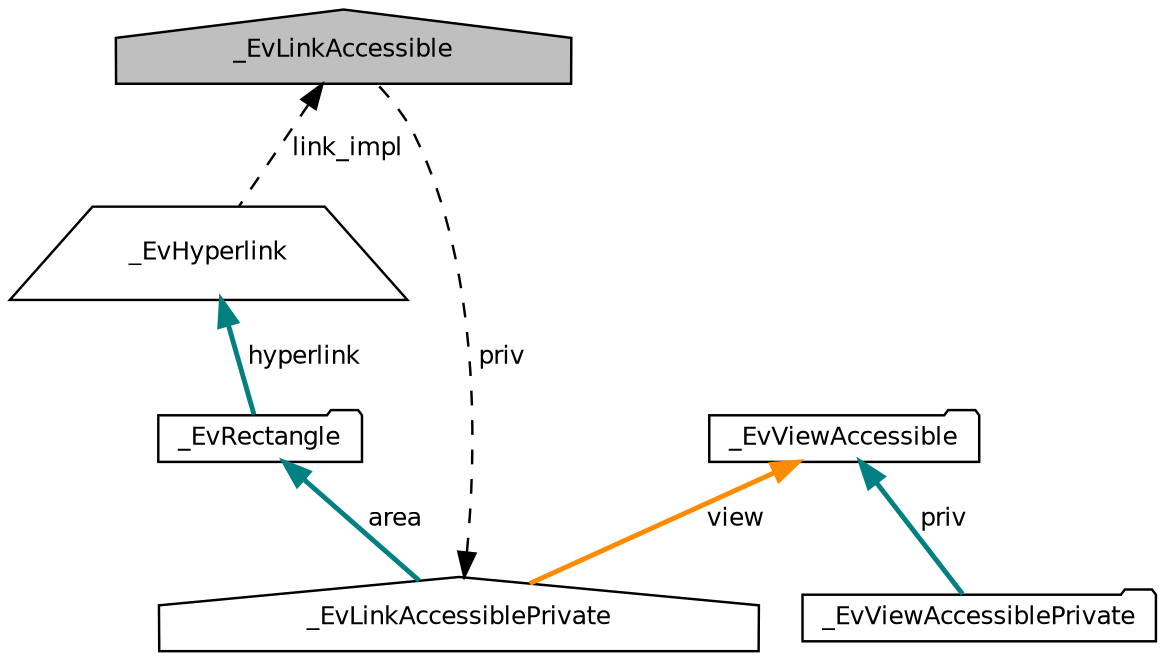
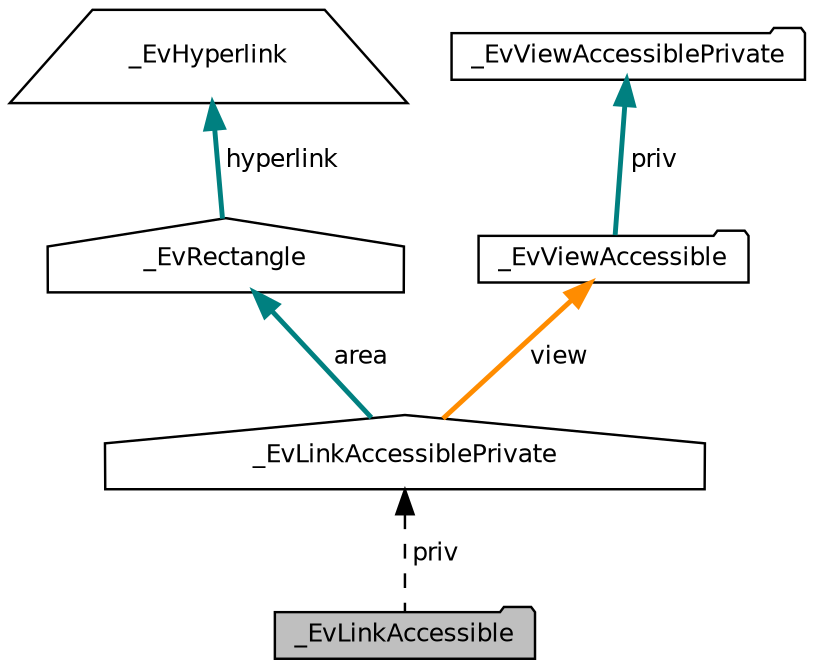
(344, 51) -> (405, 635)
(274, 155) -> none
(260, 439) -> (226, 259)
(919, 538) -> (620, 170)
